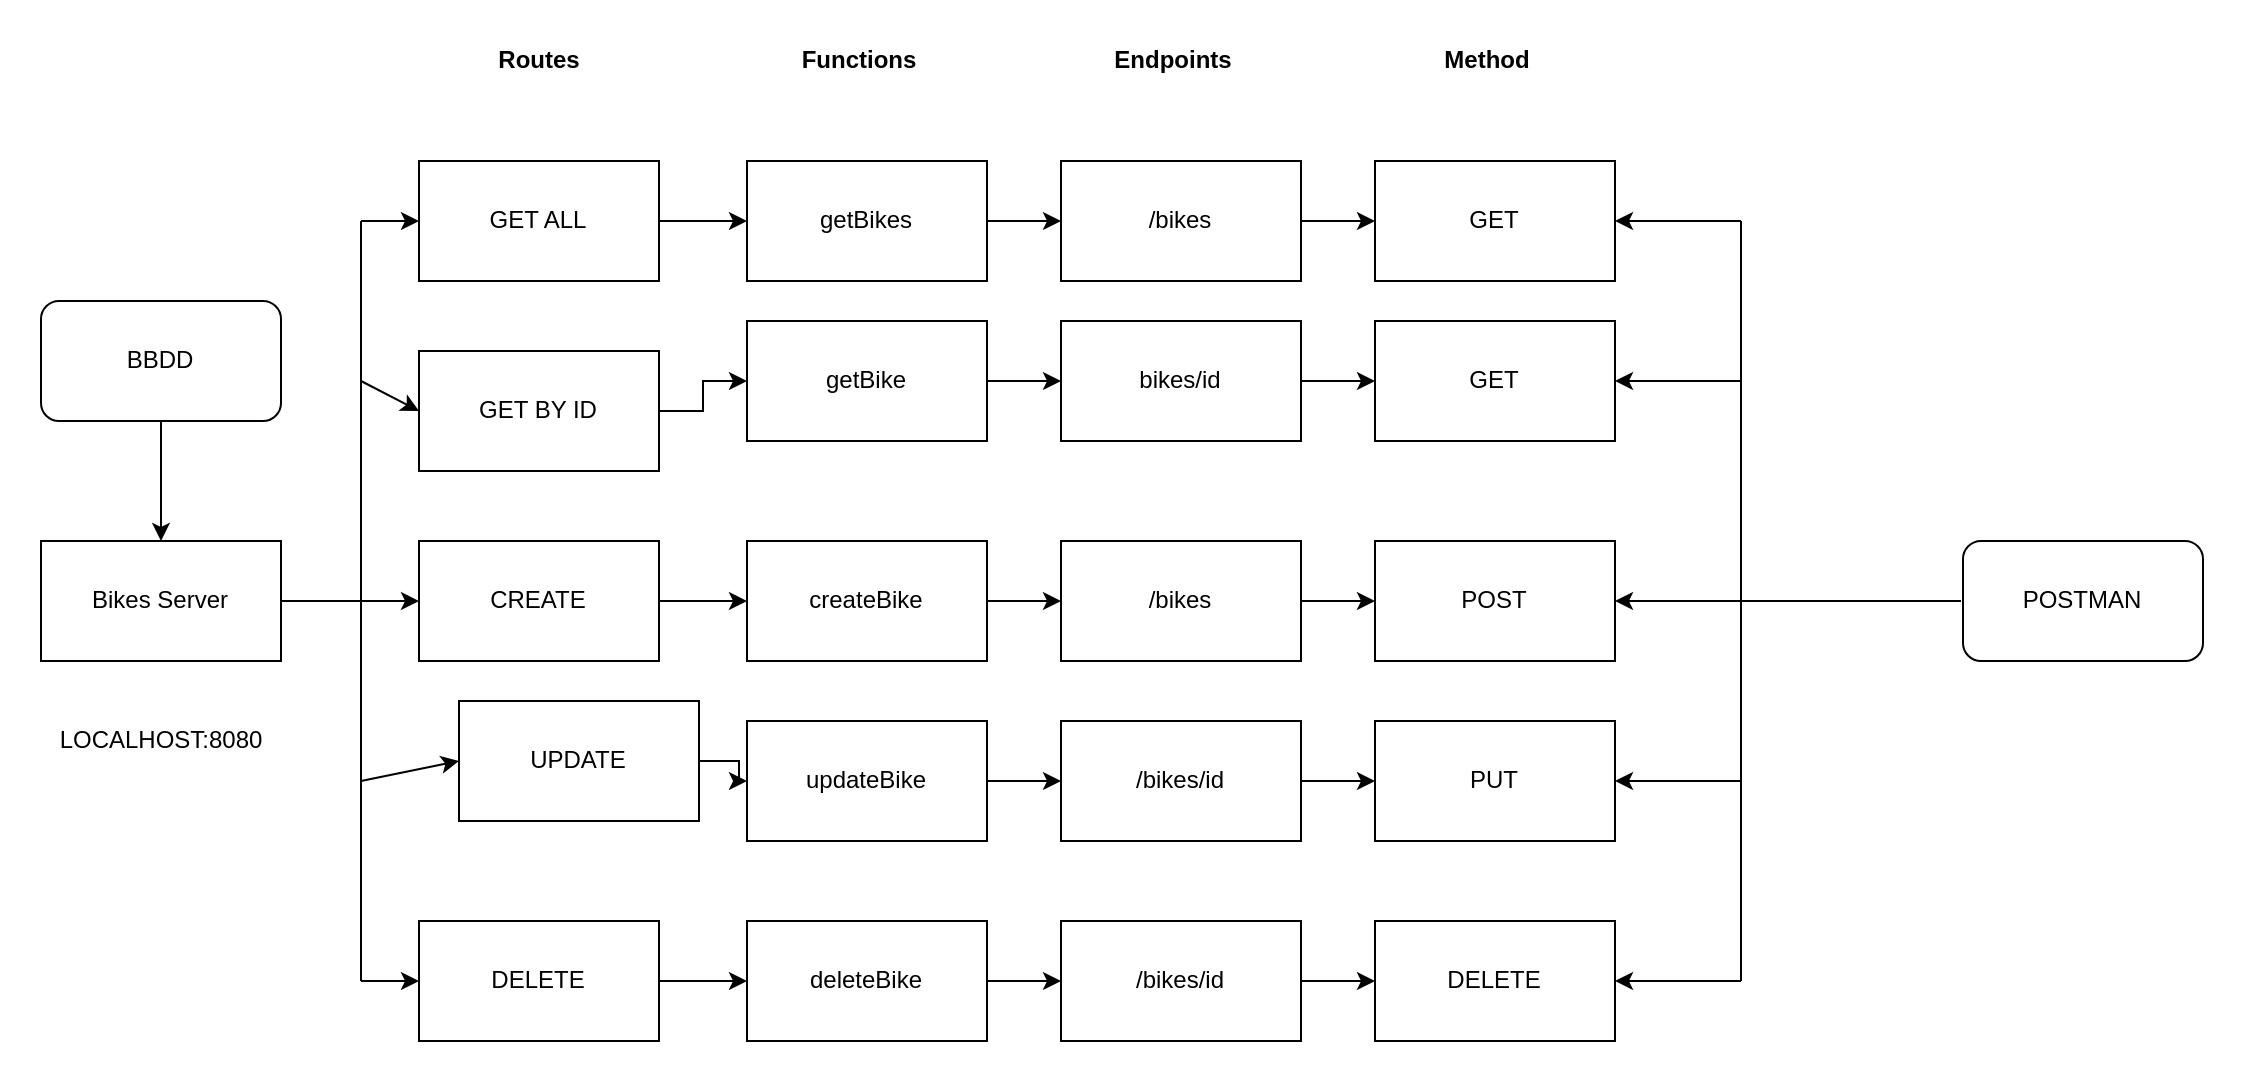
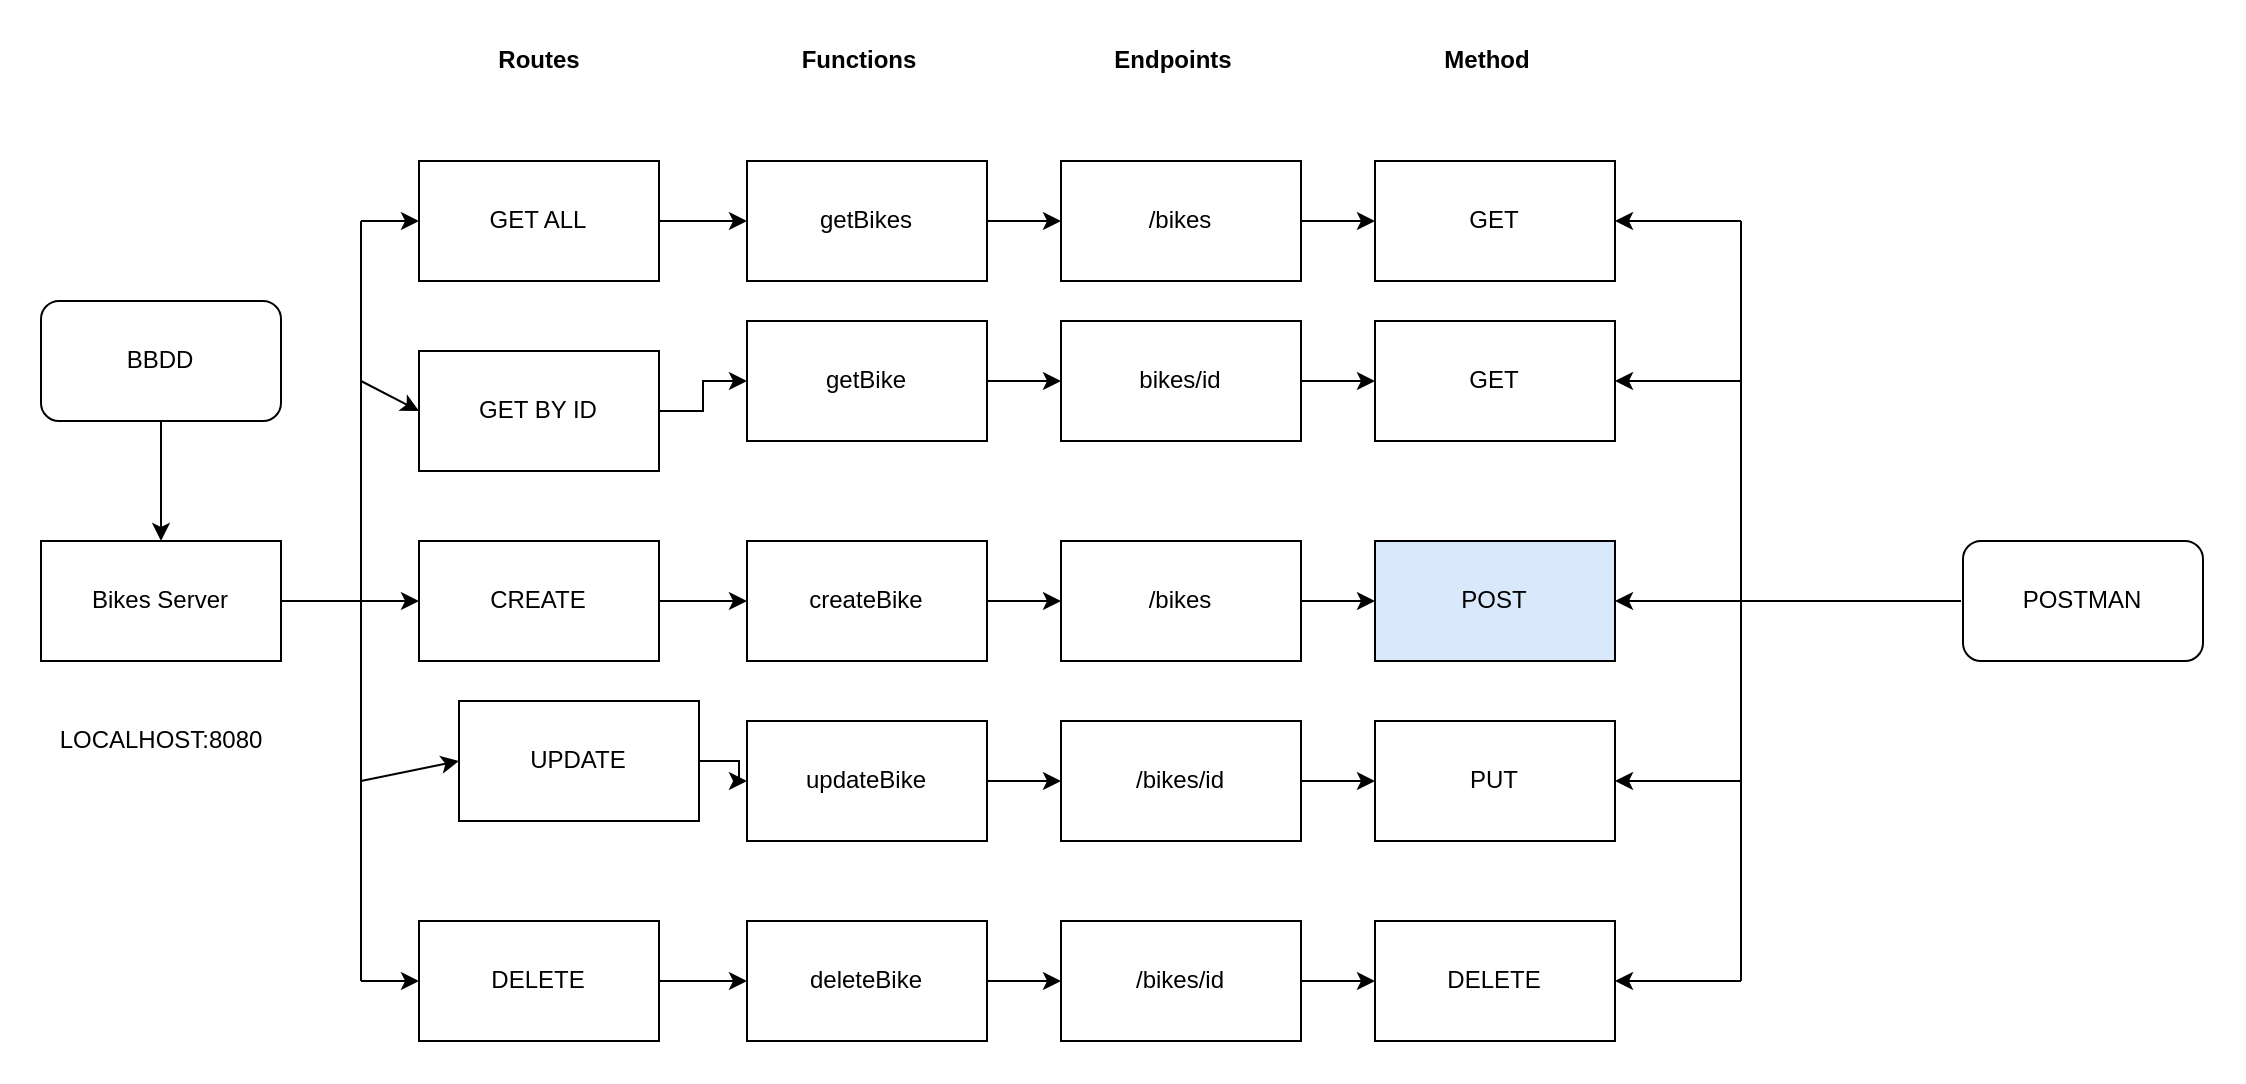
(1495, 601) -> (1495, 601)
